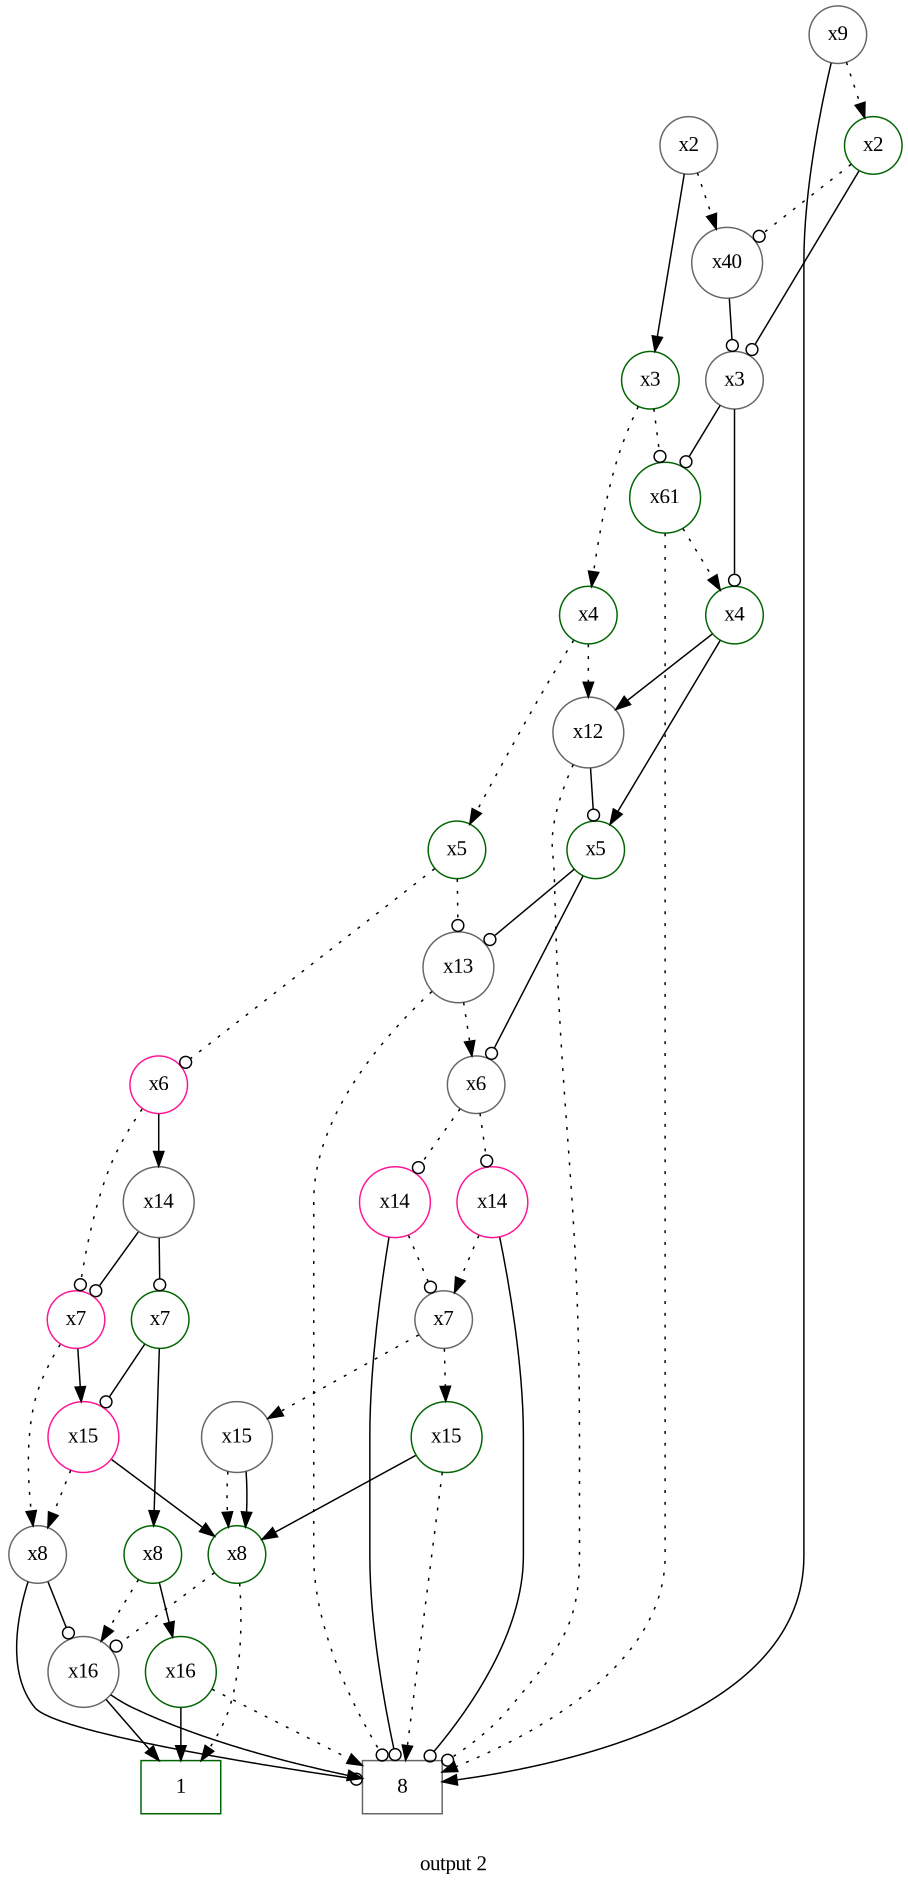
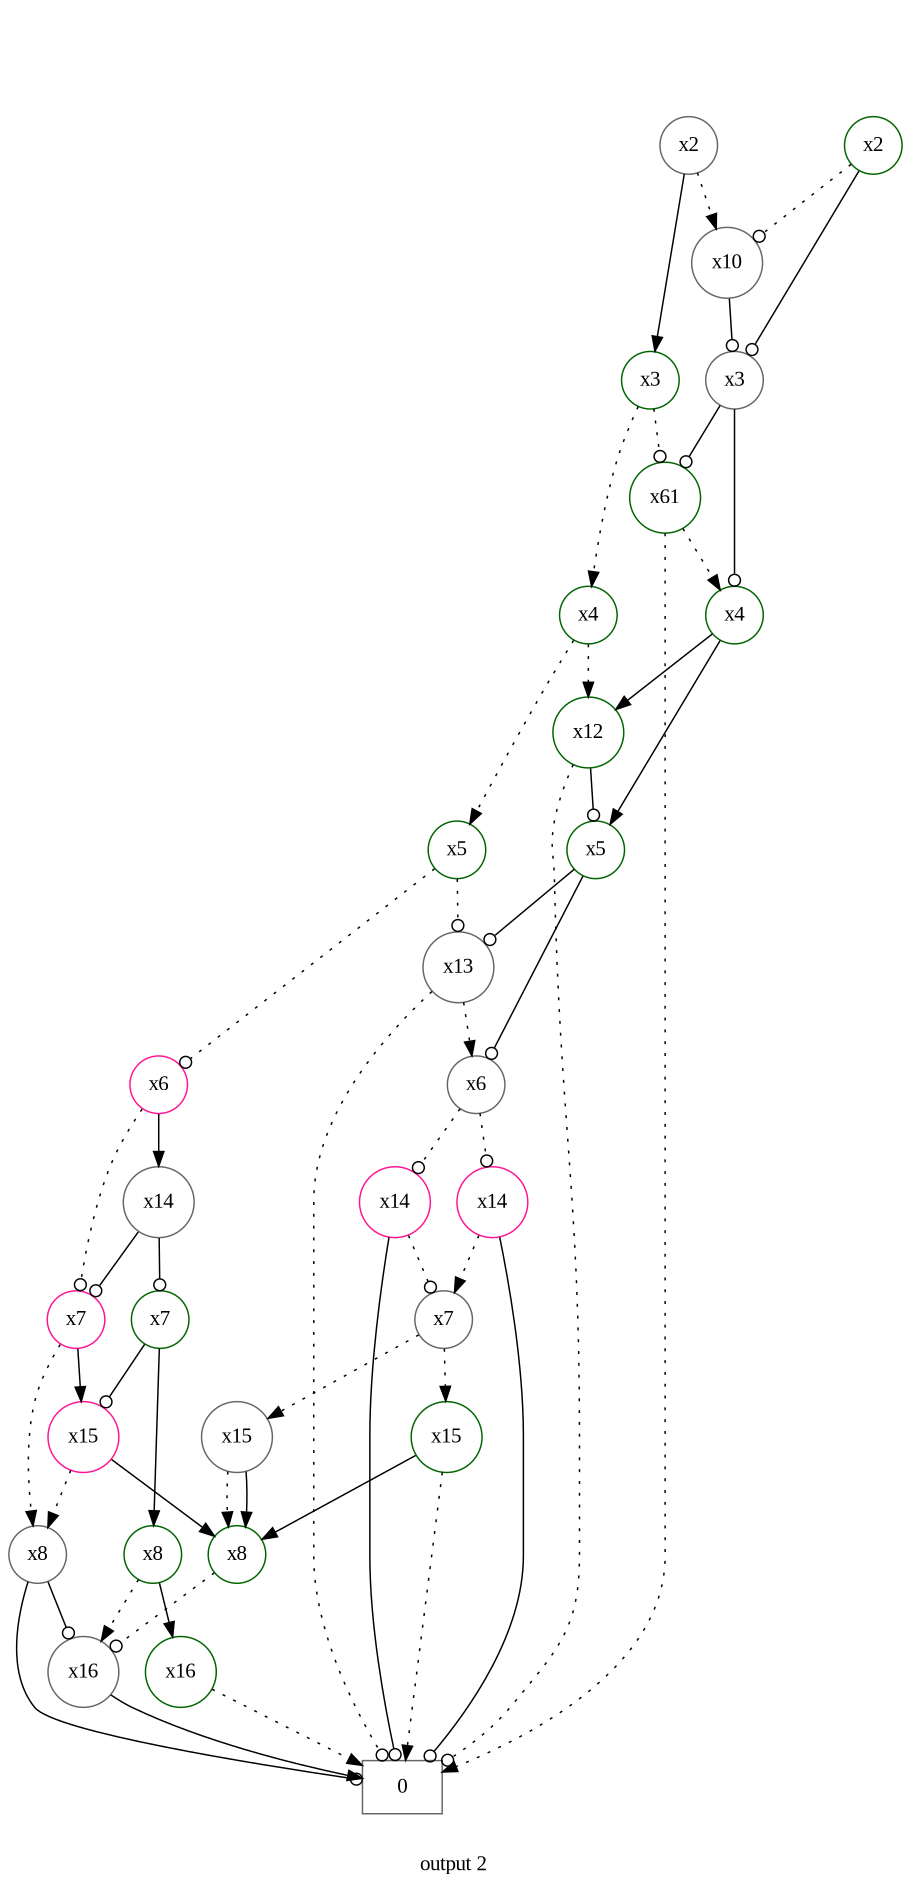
(838, 35) -> none
(727, 263) -> (727, 263)
(588, 732) -> (588, 732)
(181, 1787) -> none
(402, 1787) -> (402, 1787)
